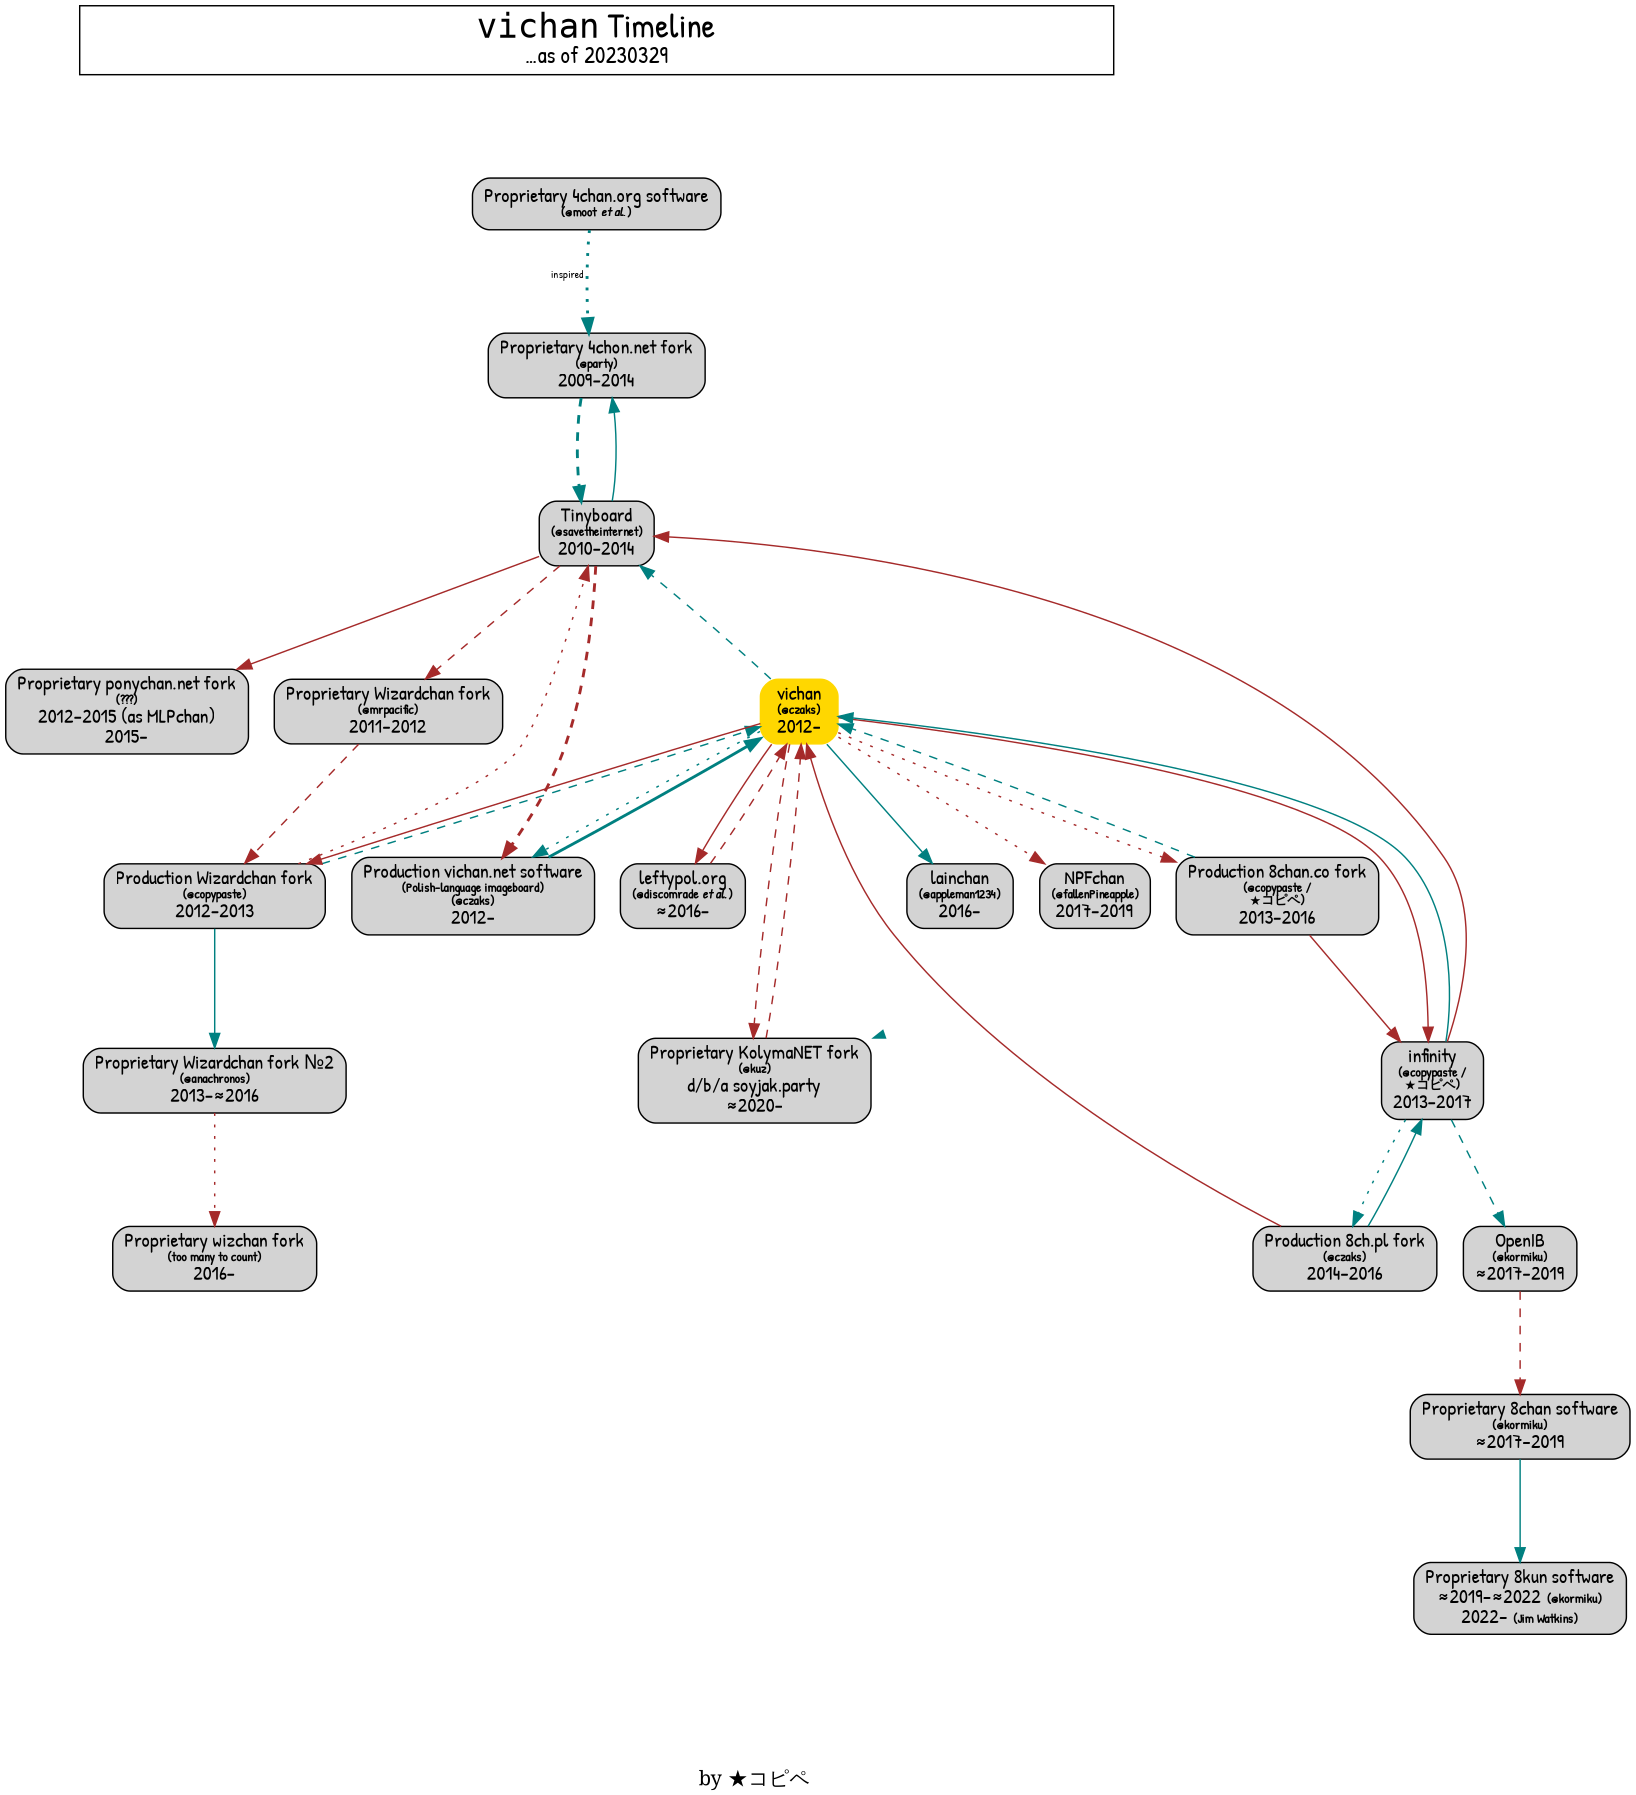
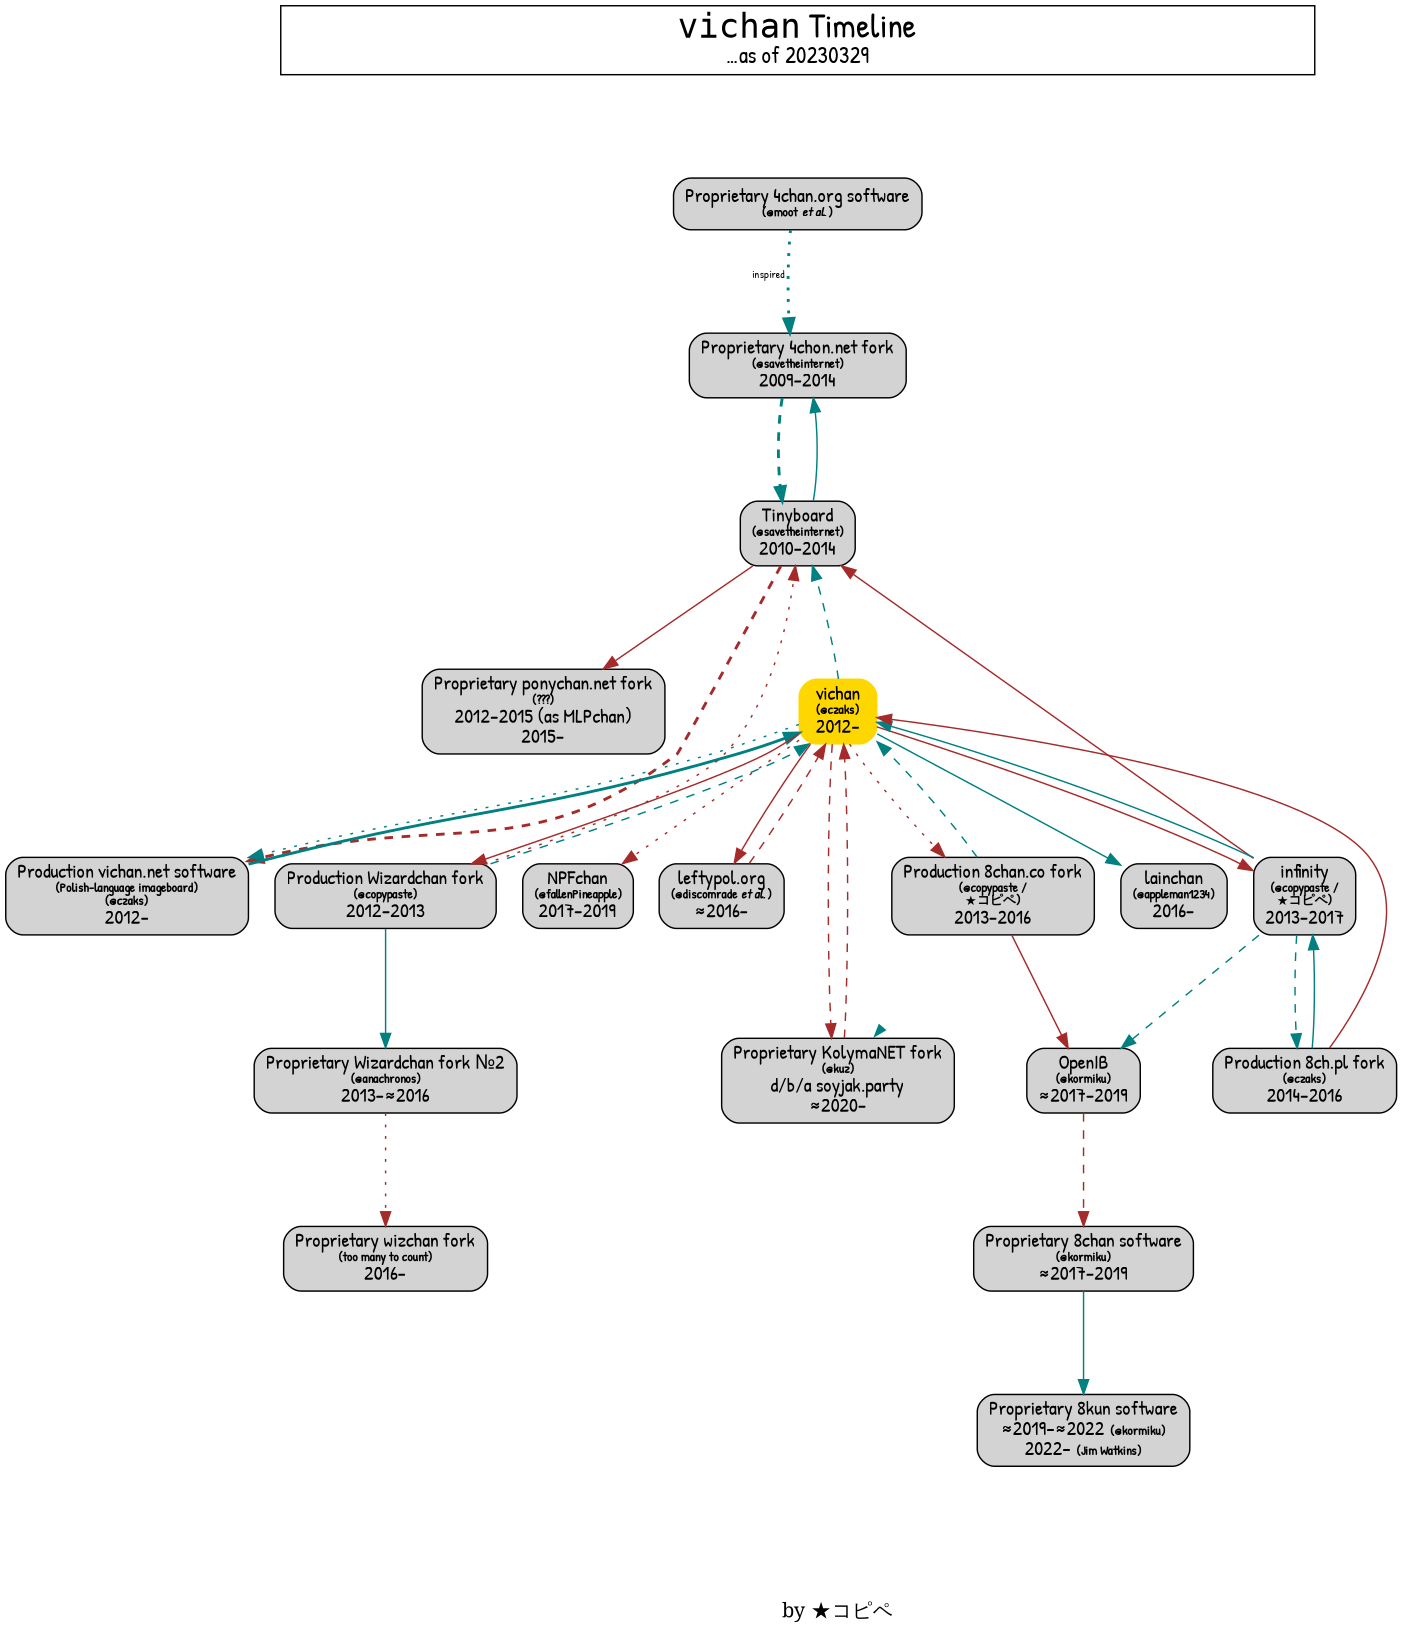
(597, 364) -> (798, 364)
(388, 712) -> none
(1350, 983) -> (1037, 985)
(1381, 1166) -> (1295, 984)
